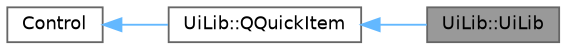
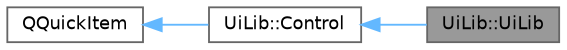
(55, 25) -> (75, 25)
(265, 25) -> (285, 25)
